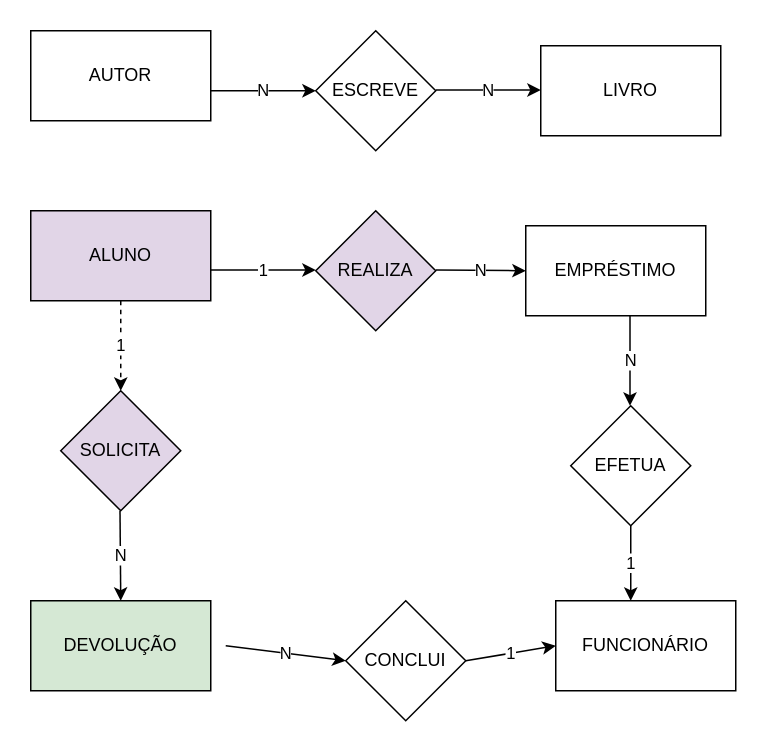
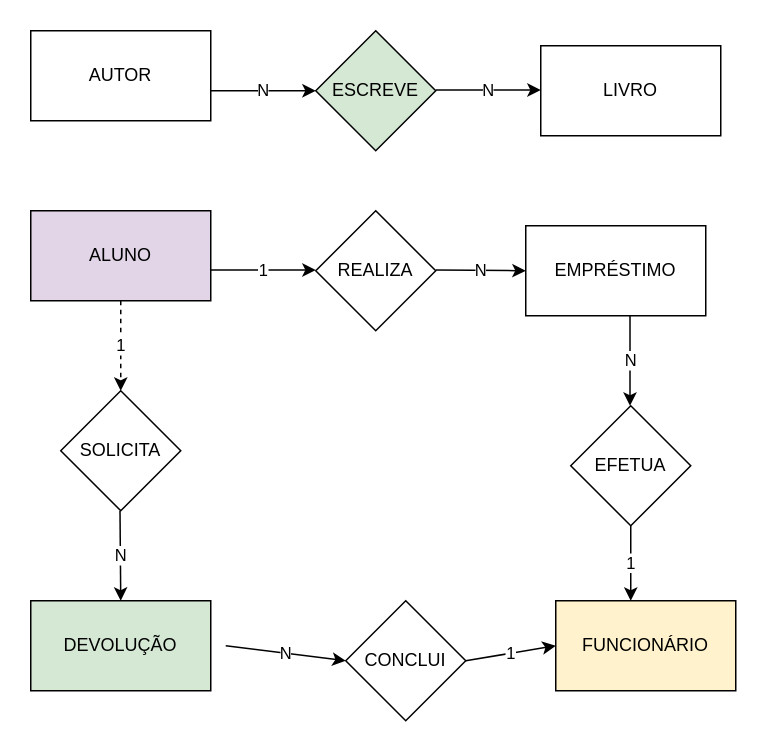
(376, 91) -> (376, 91)
(376, 271) -> (376, 271)
(121, 451) -> (121, 451)
(646, 646) -> (646, 646)
